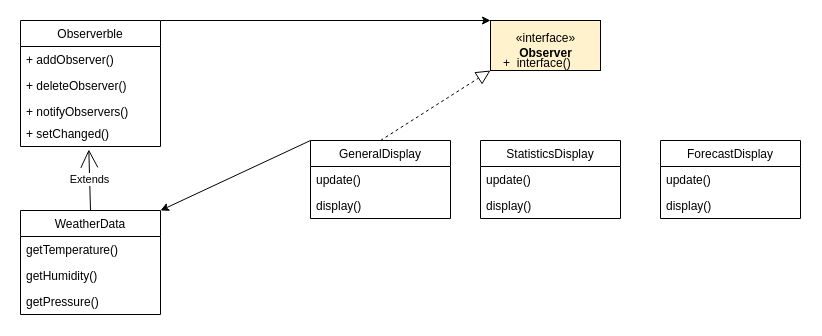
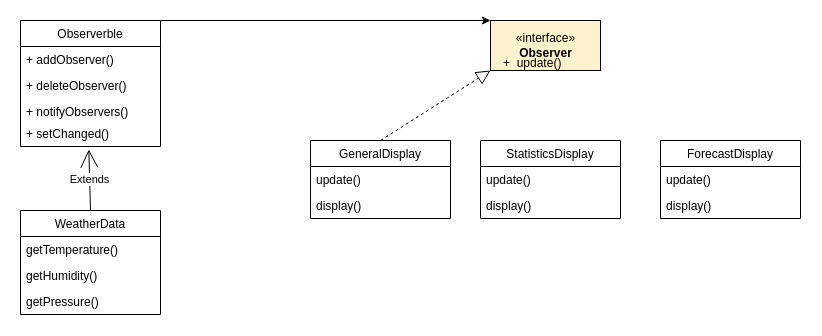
(547, 63) -> (538, 63)
(237, 175) -> none
